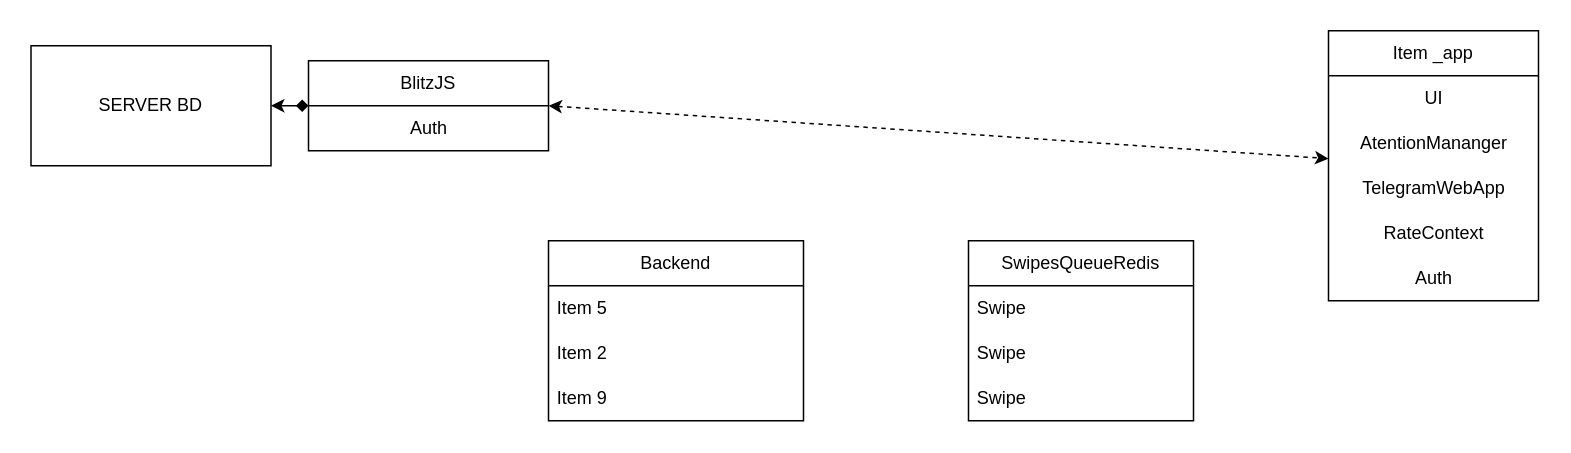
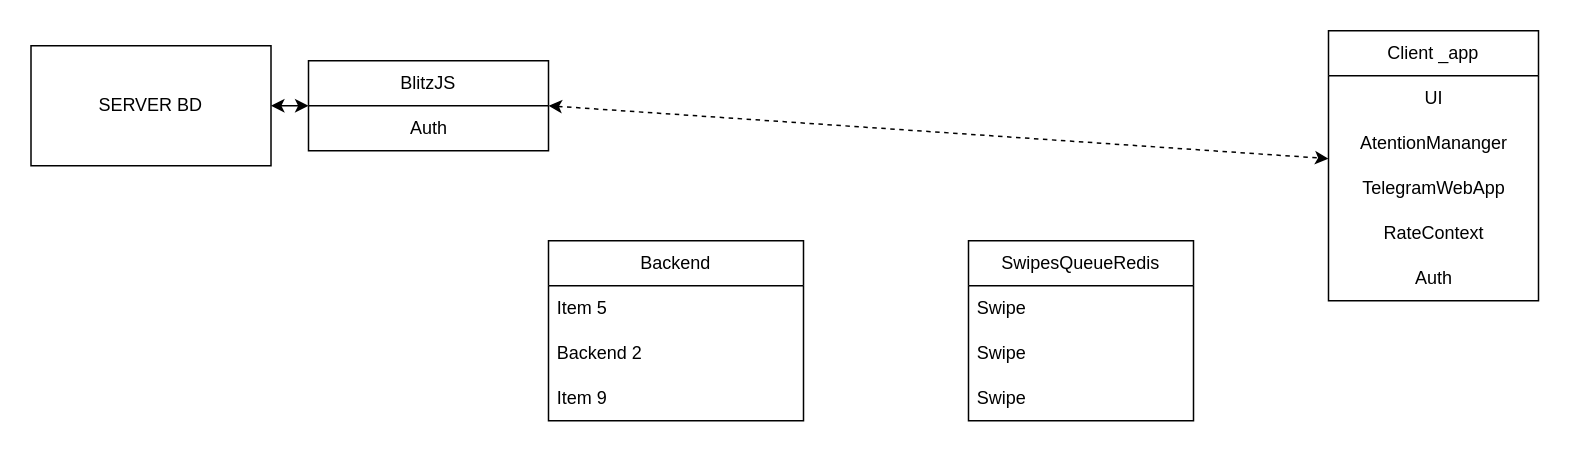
(1433, 53) -> (1433, 53)
(296, 106) -> (297, 106)
(585, 353) -> (600, 353)
